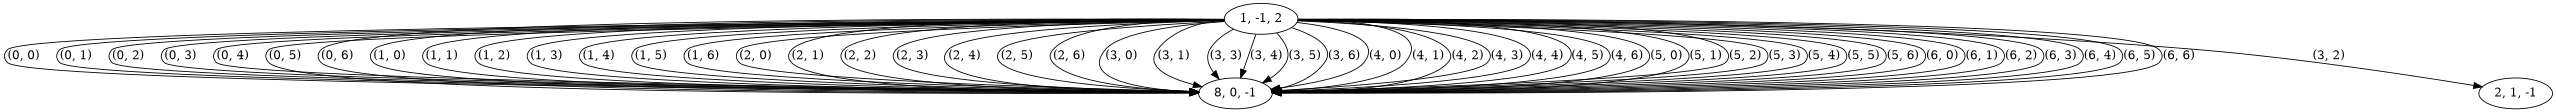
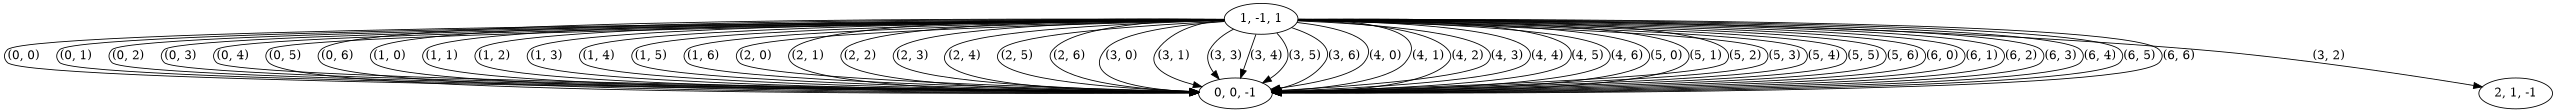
(1261, 19) -> (1261, 19)
(1235, 93) -> (1235, 93)
